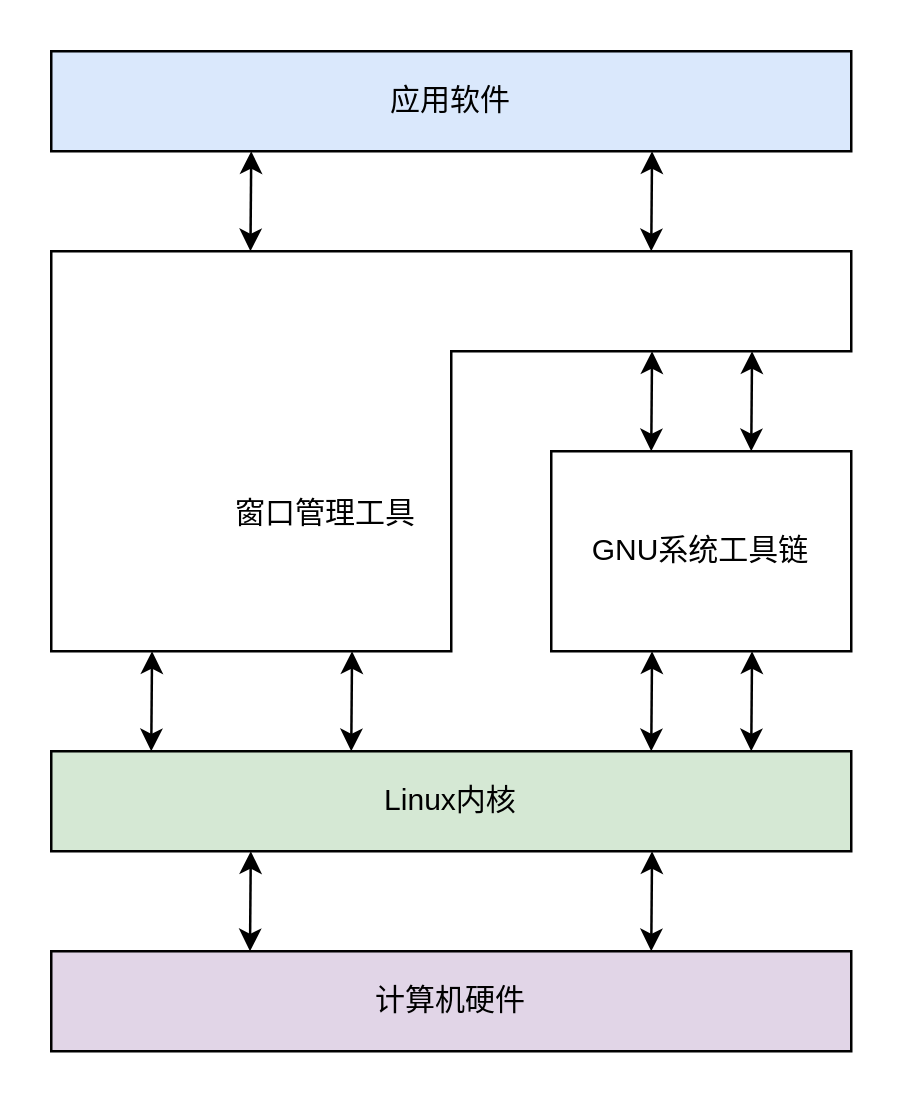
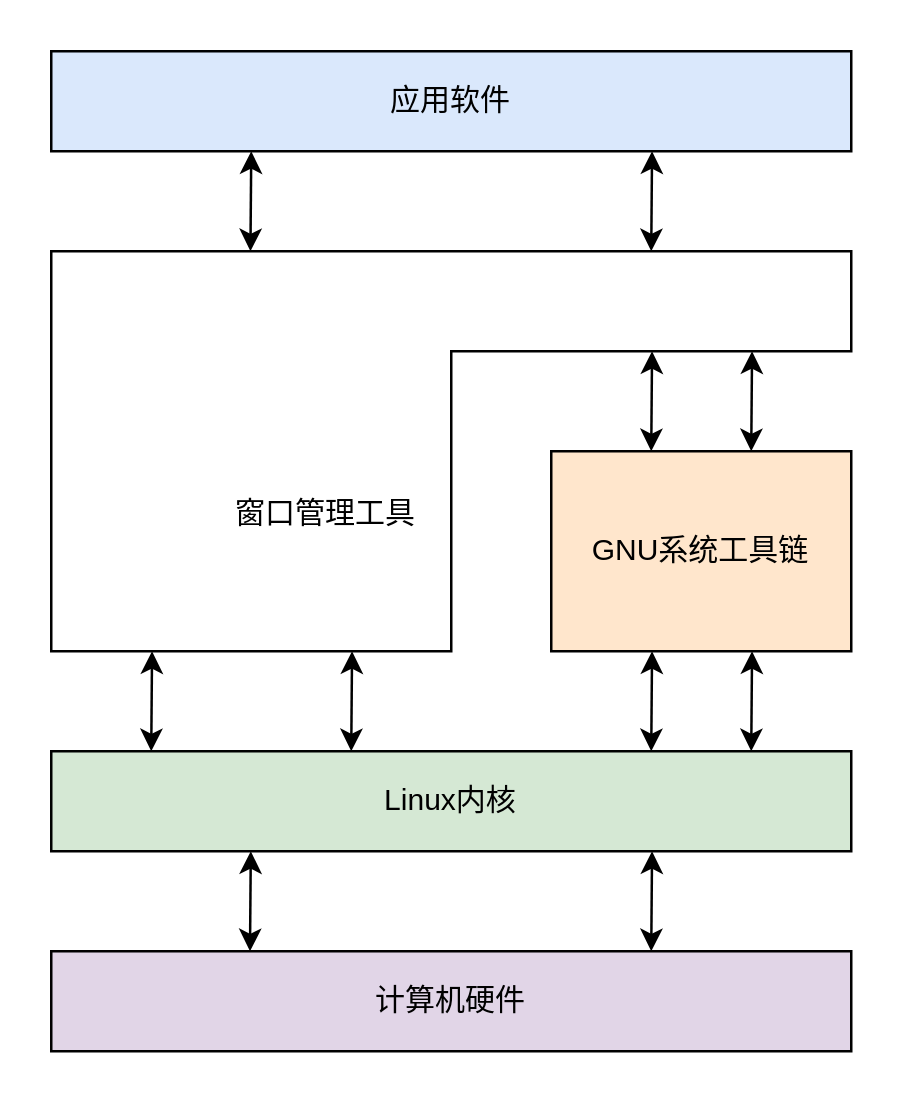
(701, 551) -> (701, 551)
